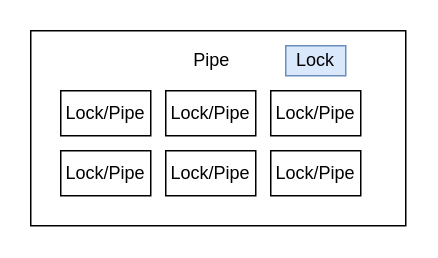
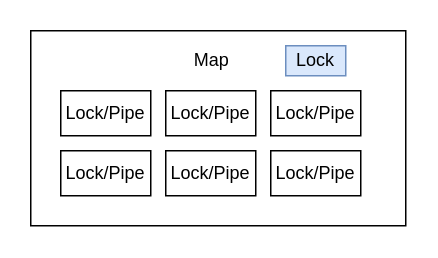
(215, 61) -> (215, 61)
